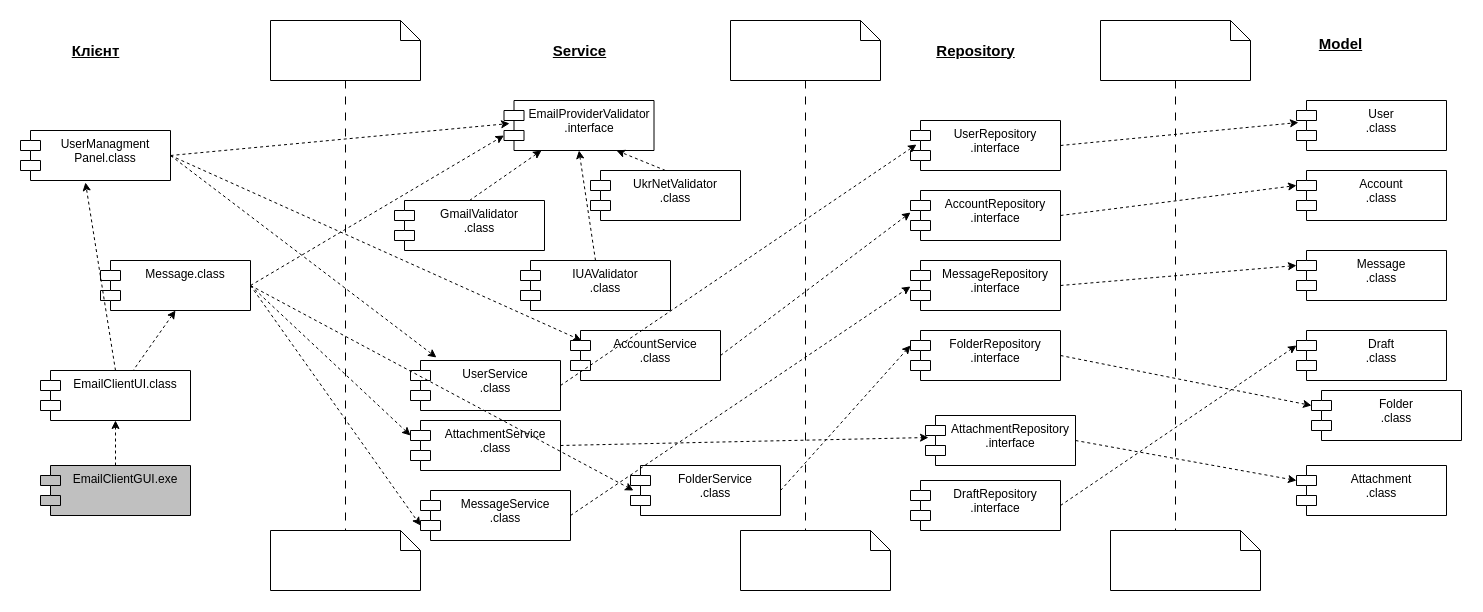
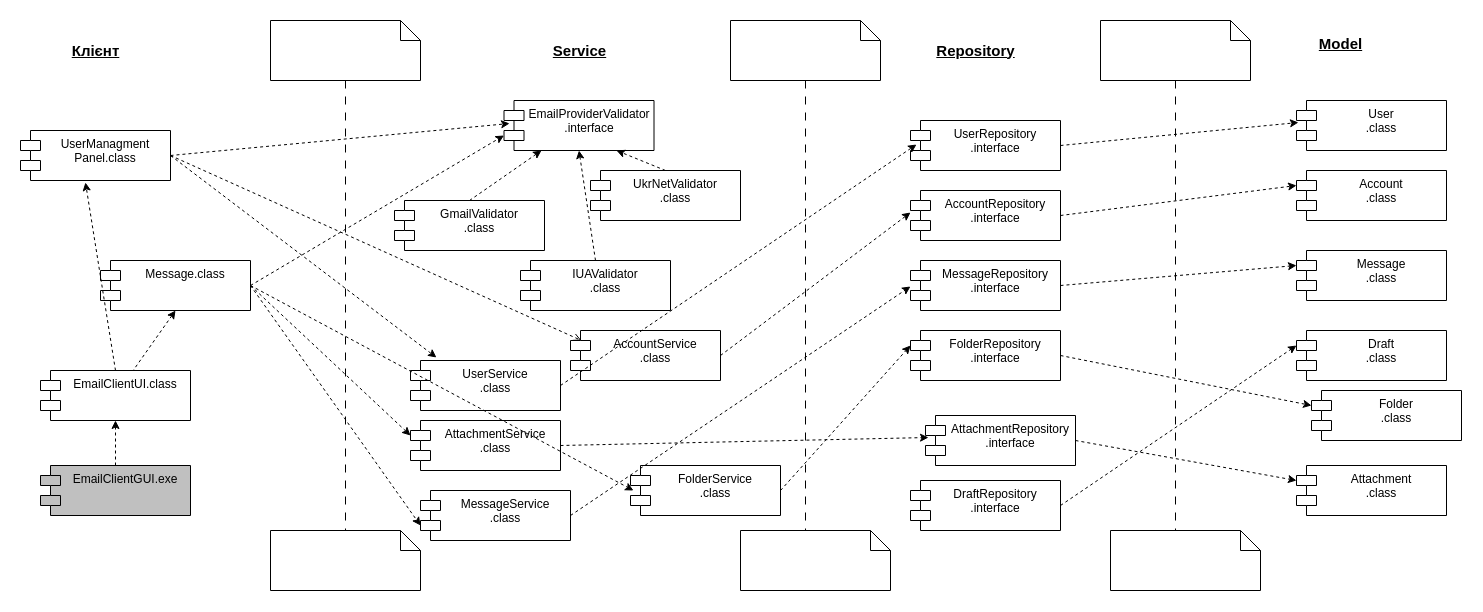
(574, 337) -> (576, 338)
